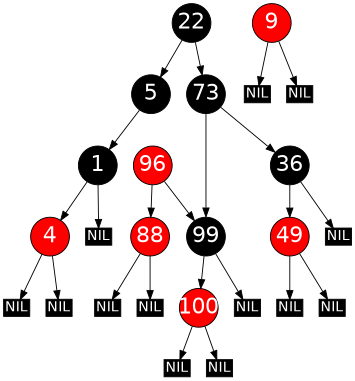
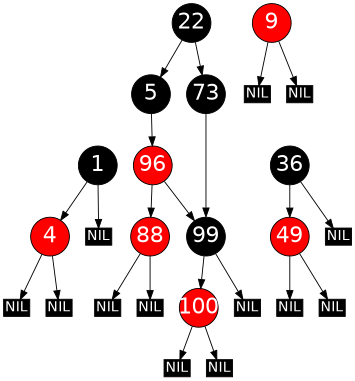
(127, 126) -> (152, 125)
(244, 127) -> none
